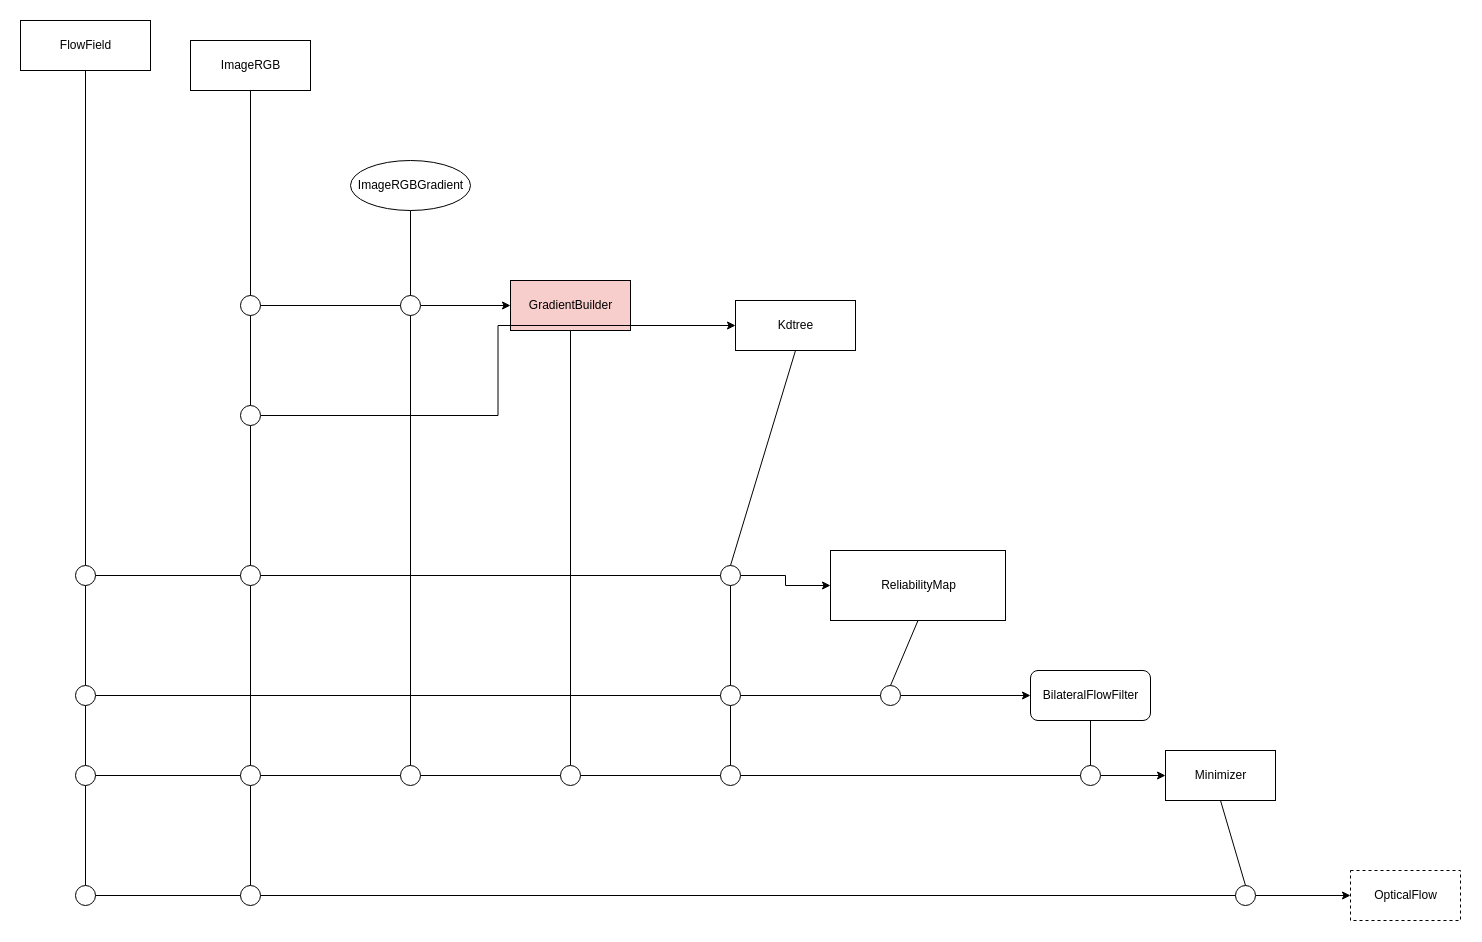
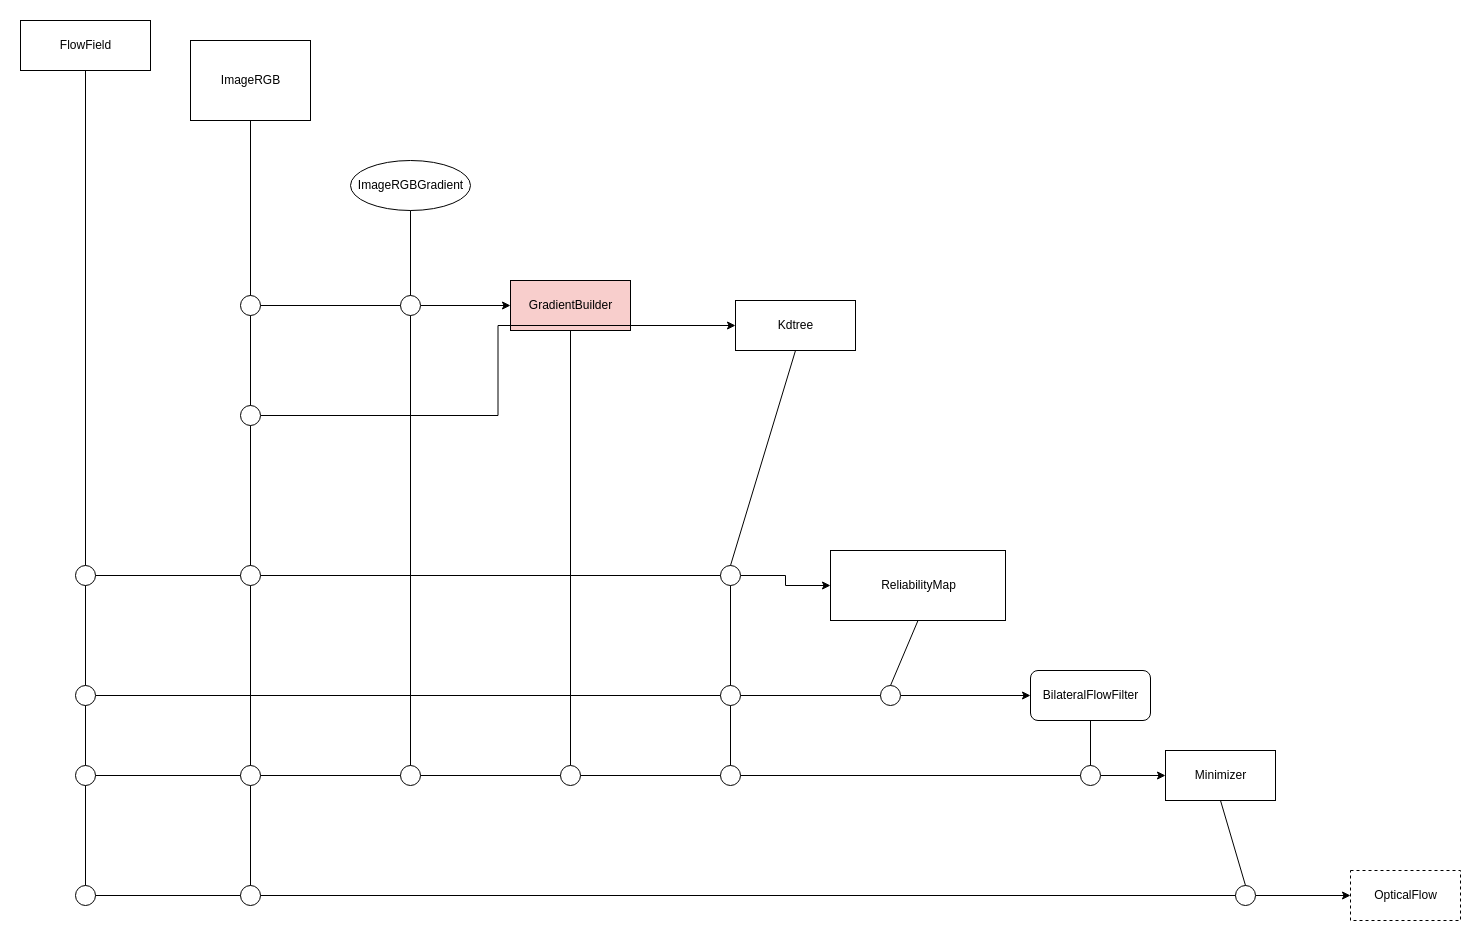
(251, 66) -> (251, 81)
